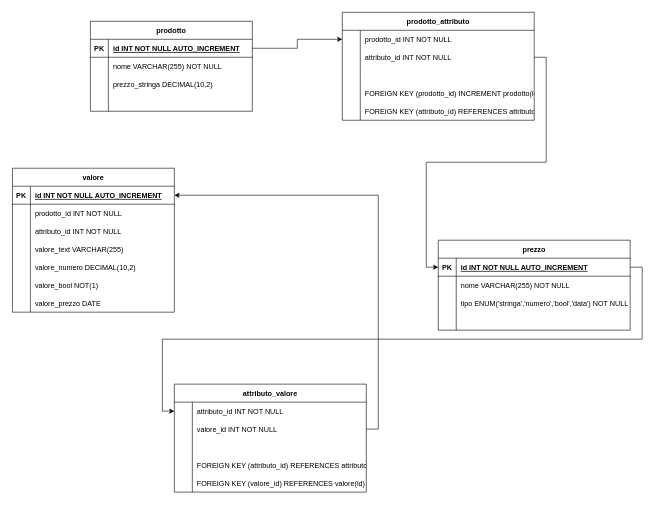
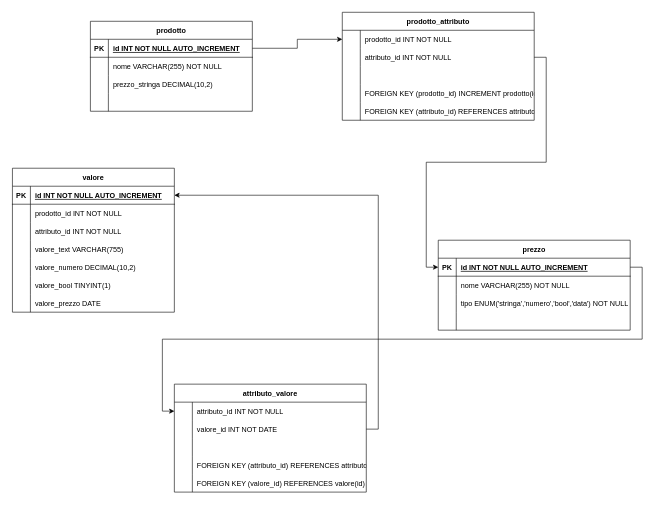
(81, 250) -> (81, 250)
(68, 286) -> (76, 286)
(236, 430) -> (236, 430)
